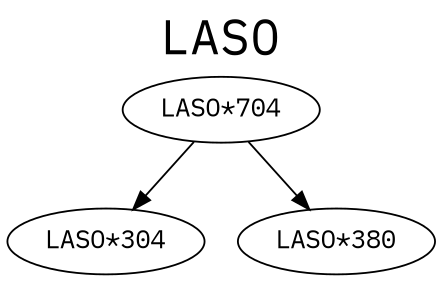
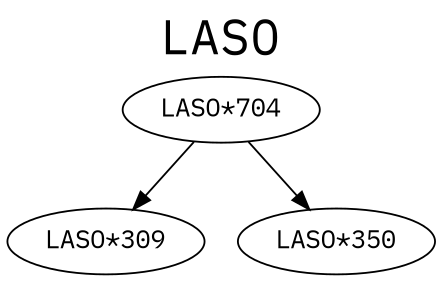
(106, 241) -> (106, 241)
(336, 241) -> (336, 241)
